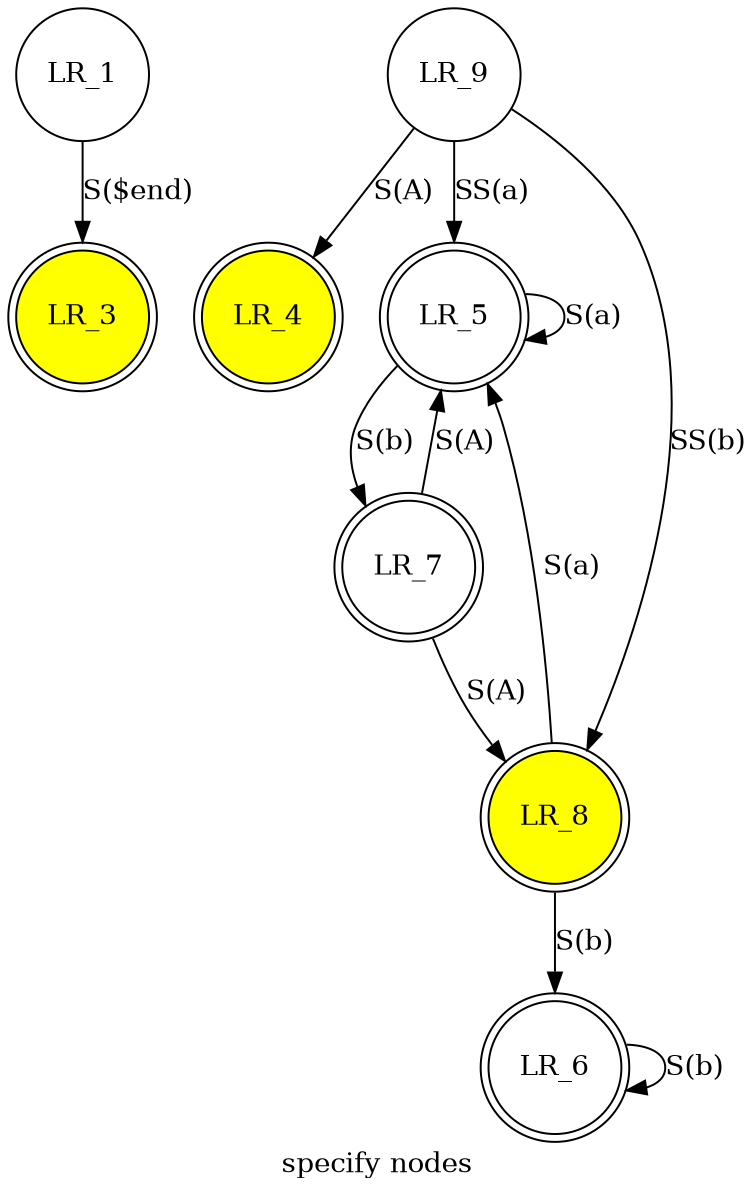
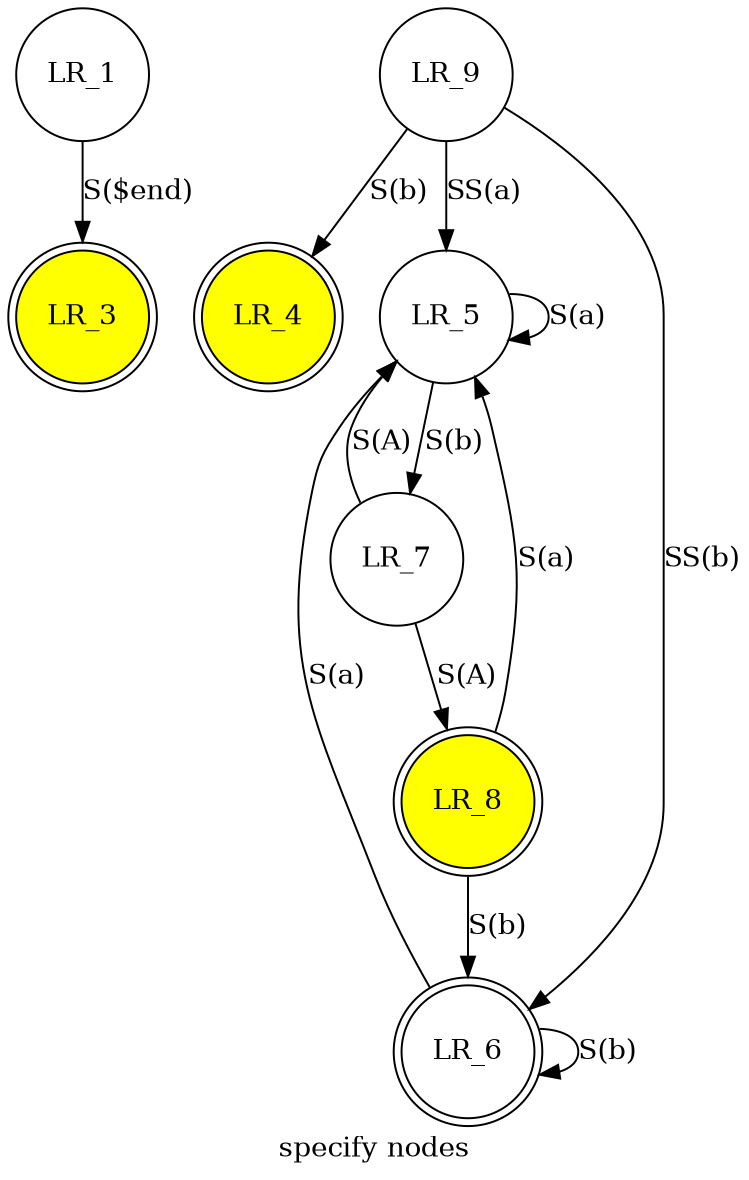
(404, 192) -> (399, 192)
(454, 317) -> (446, 317)
(671, 396) -> (664, 540)
(409, 567) -> (397, 559)
none -> (306, 683)
